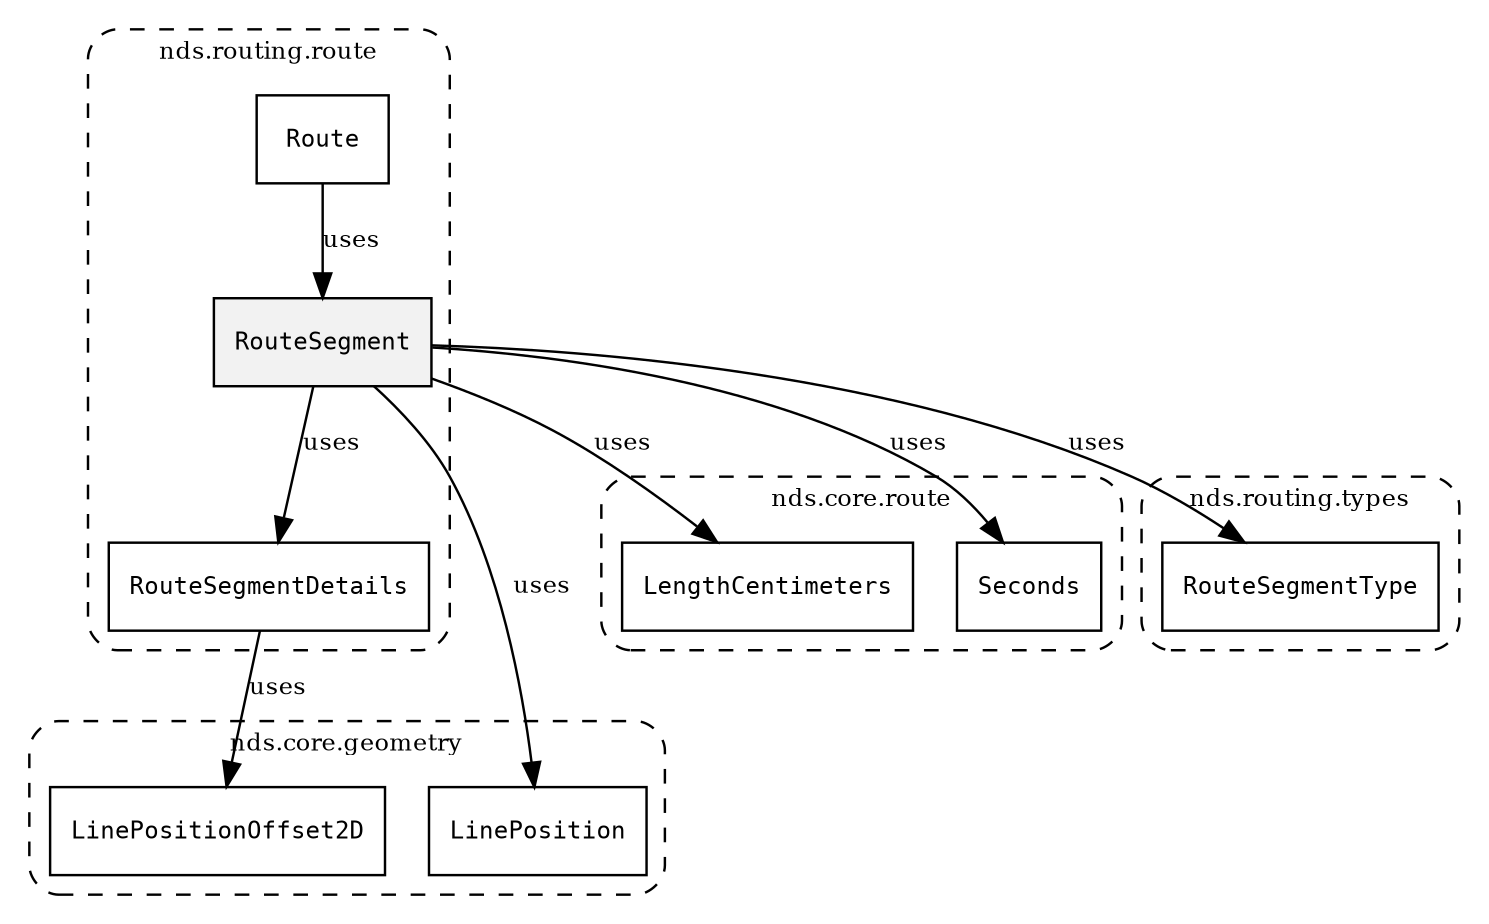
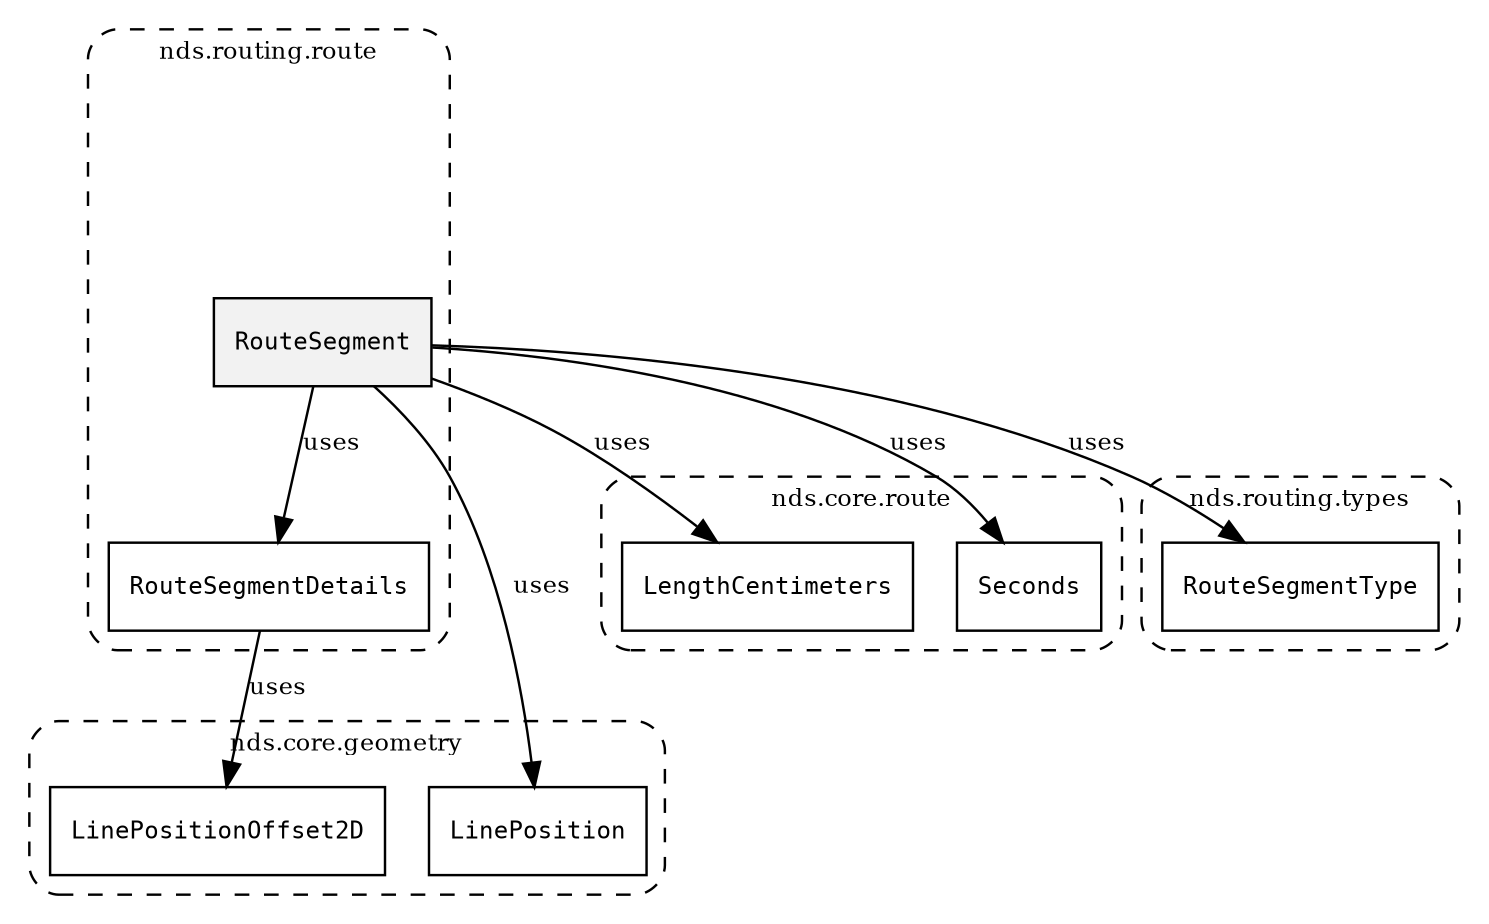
(323, 139) -> none
